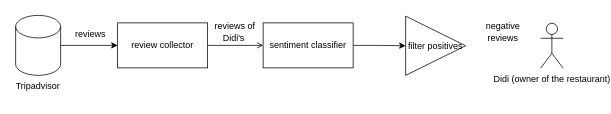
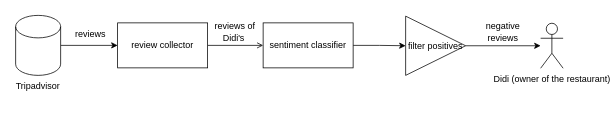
none -> (500, 46)
